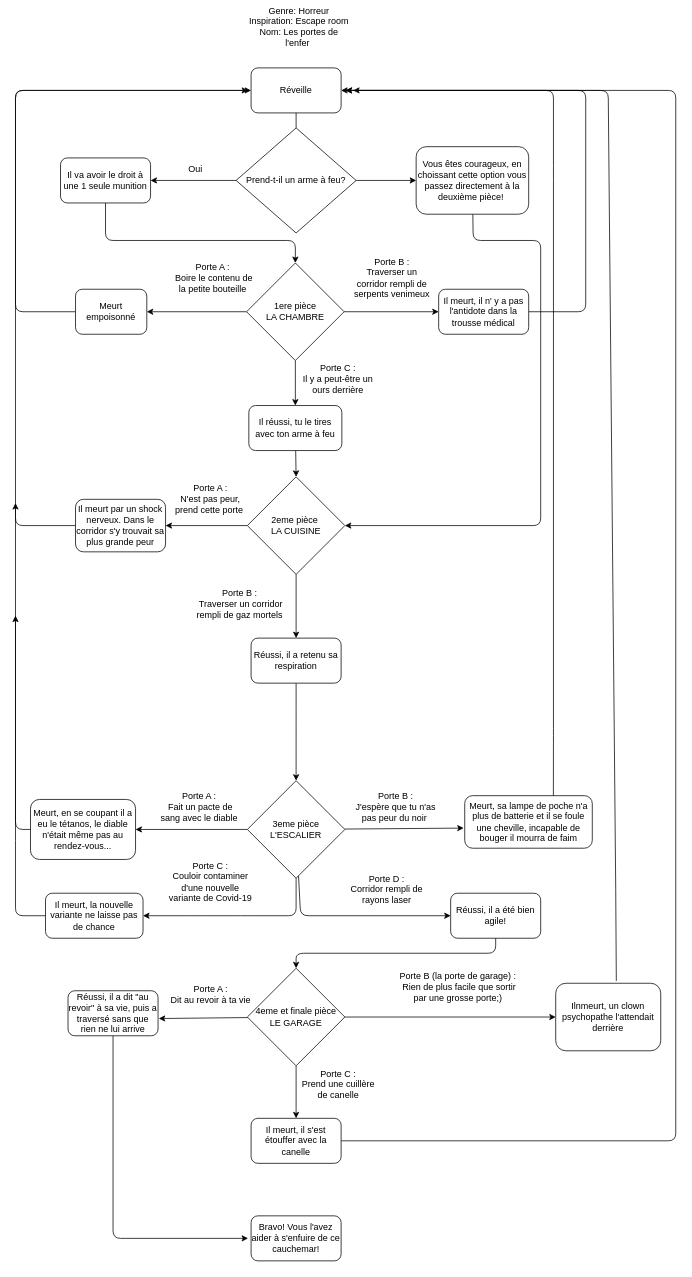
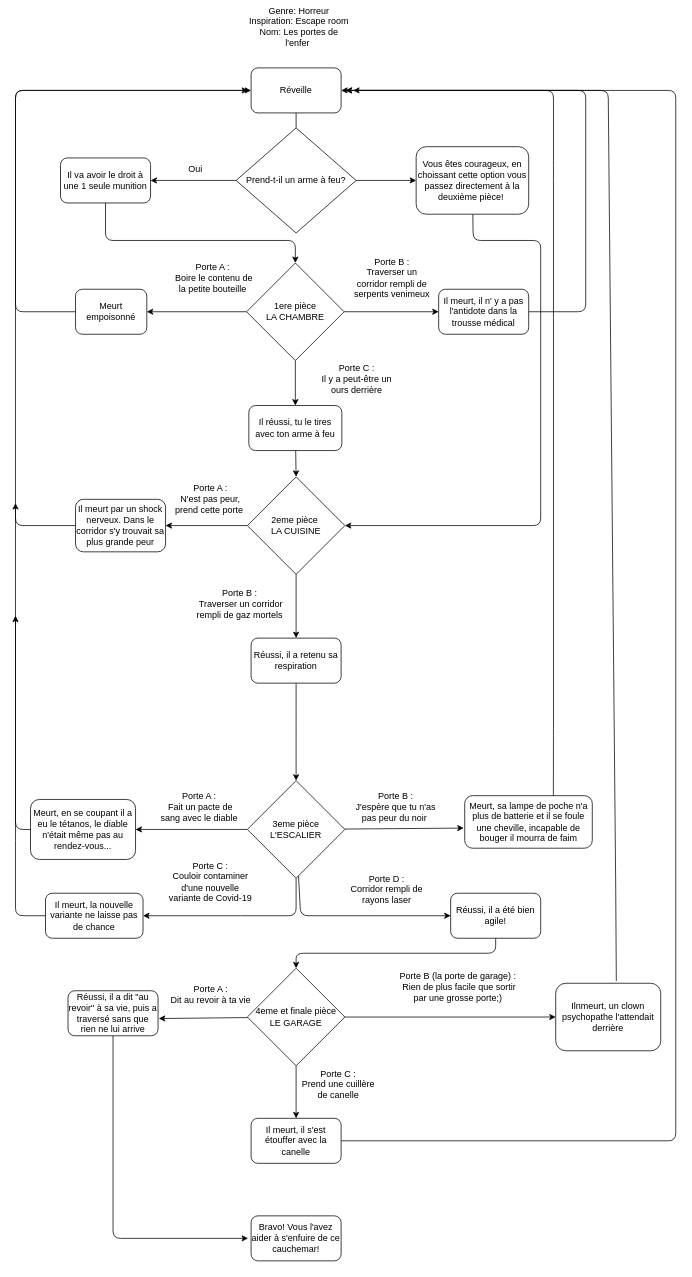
(338, 379) -> (357, 379)
